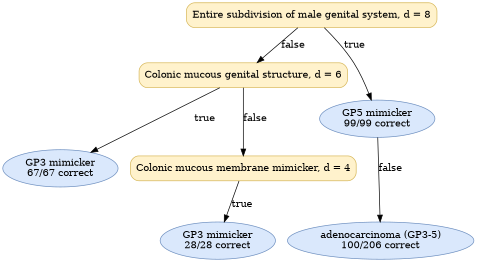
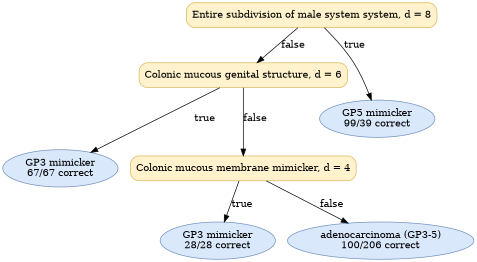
(312, 15) -> (312, 15)
(377, 124) -> (377, 124)
(379, 176) -> (304, 200)
